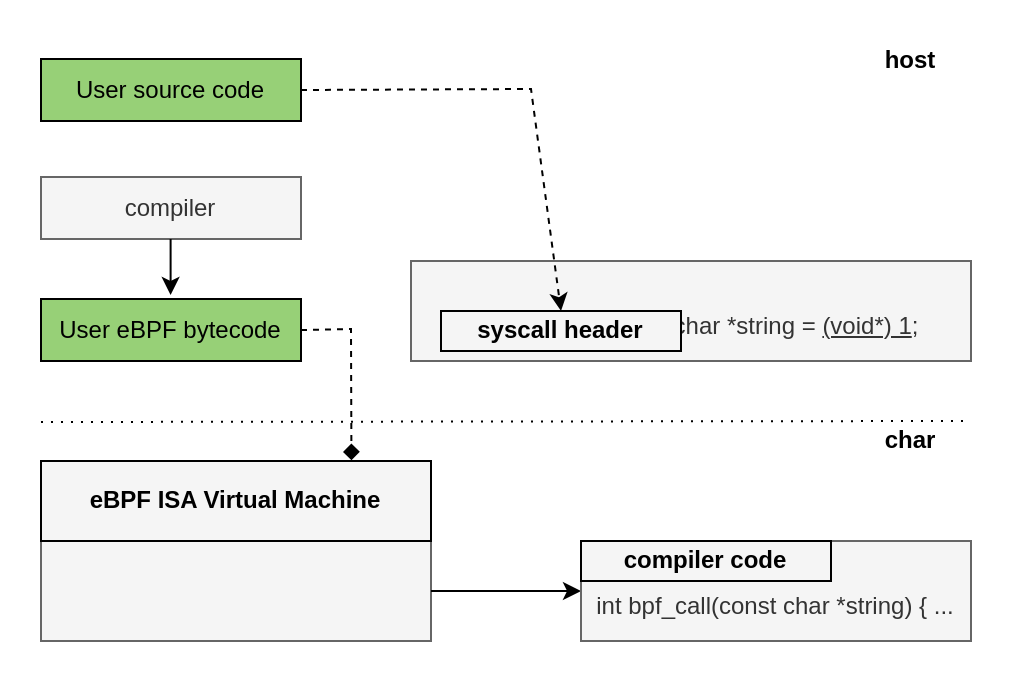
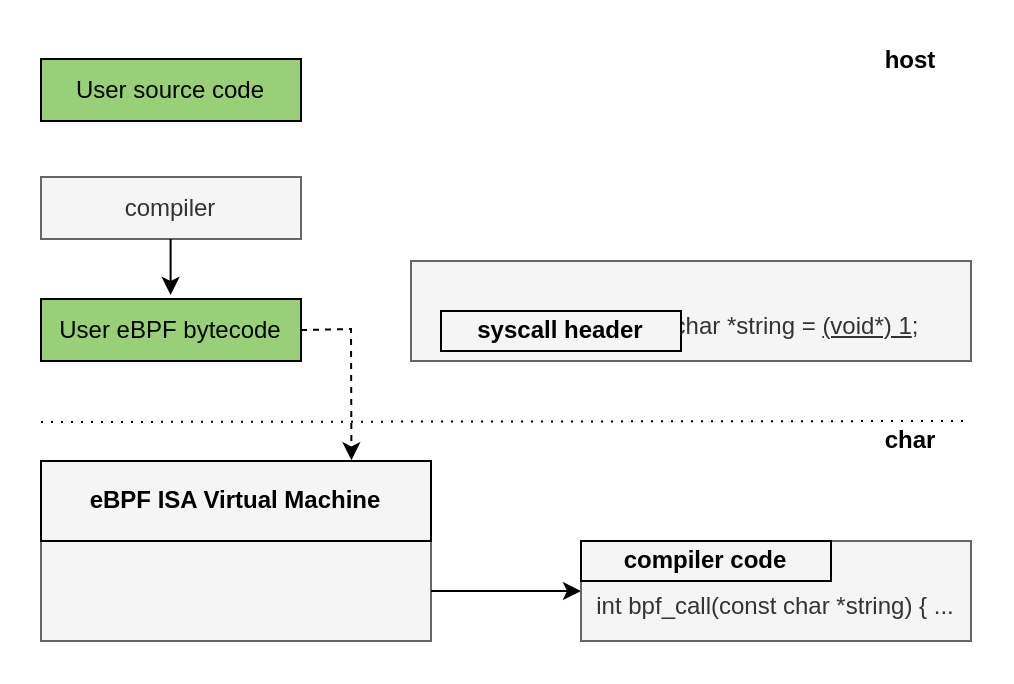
(521, 89) -> none
(351, 443) -> (351, 444)
